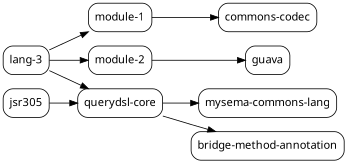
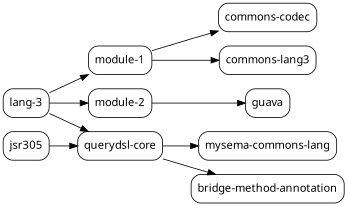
none -> (268, 60)
